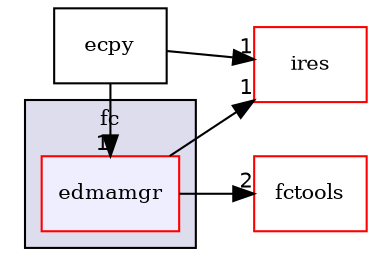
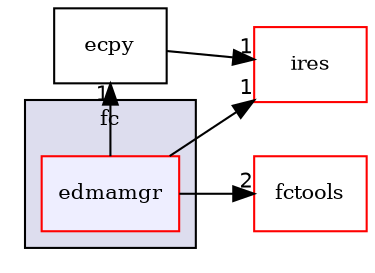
(110, 113) -> (110, 130)
